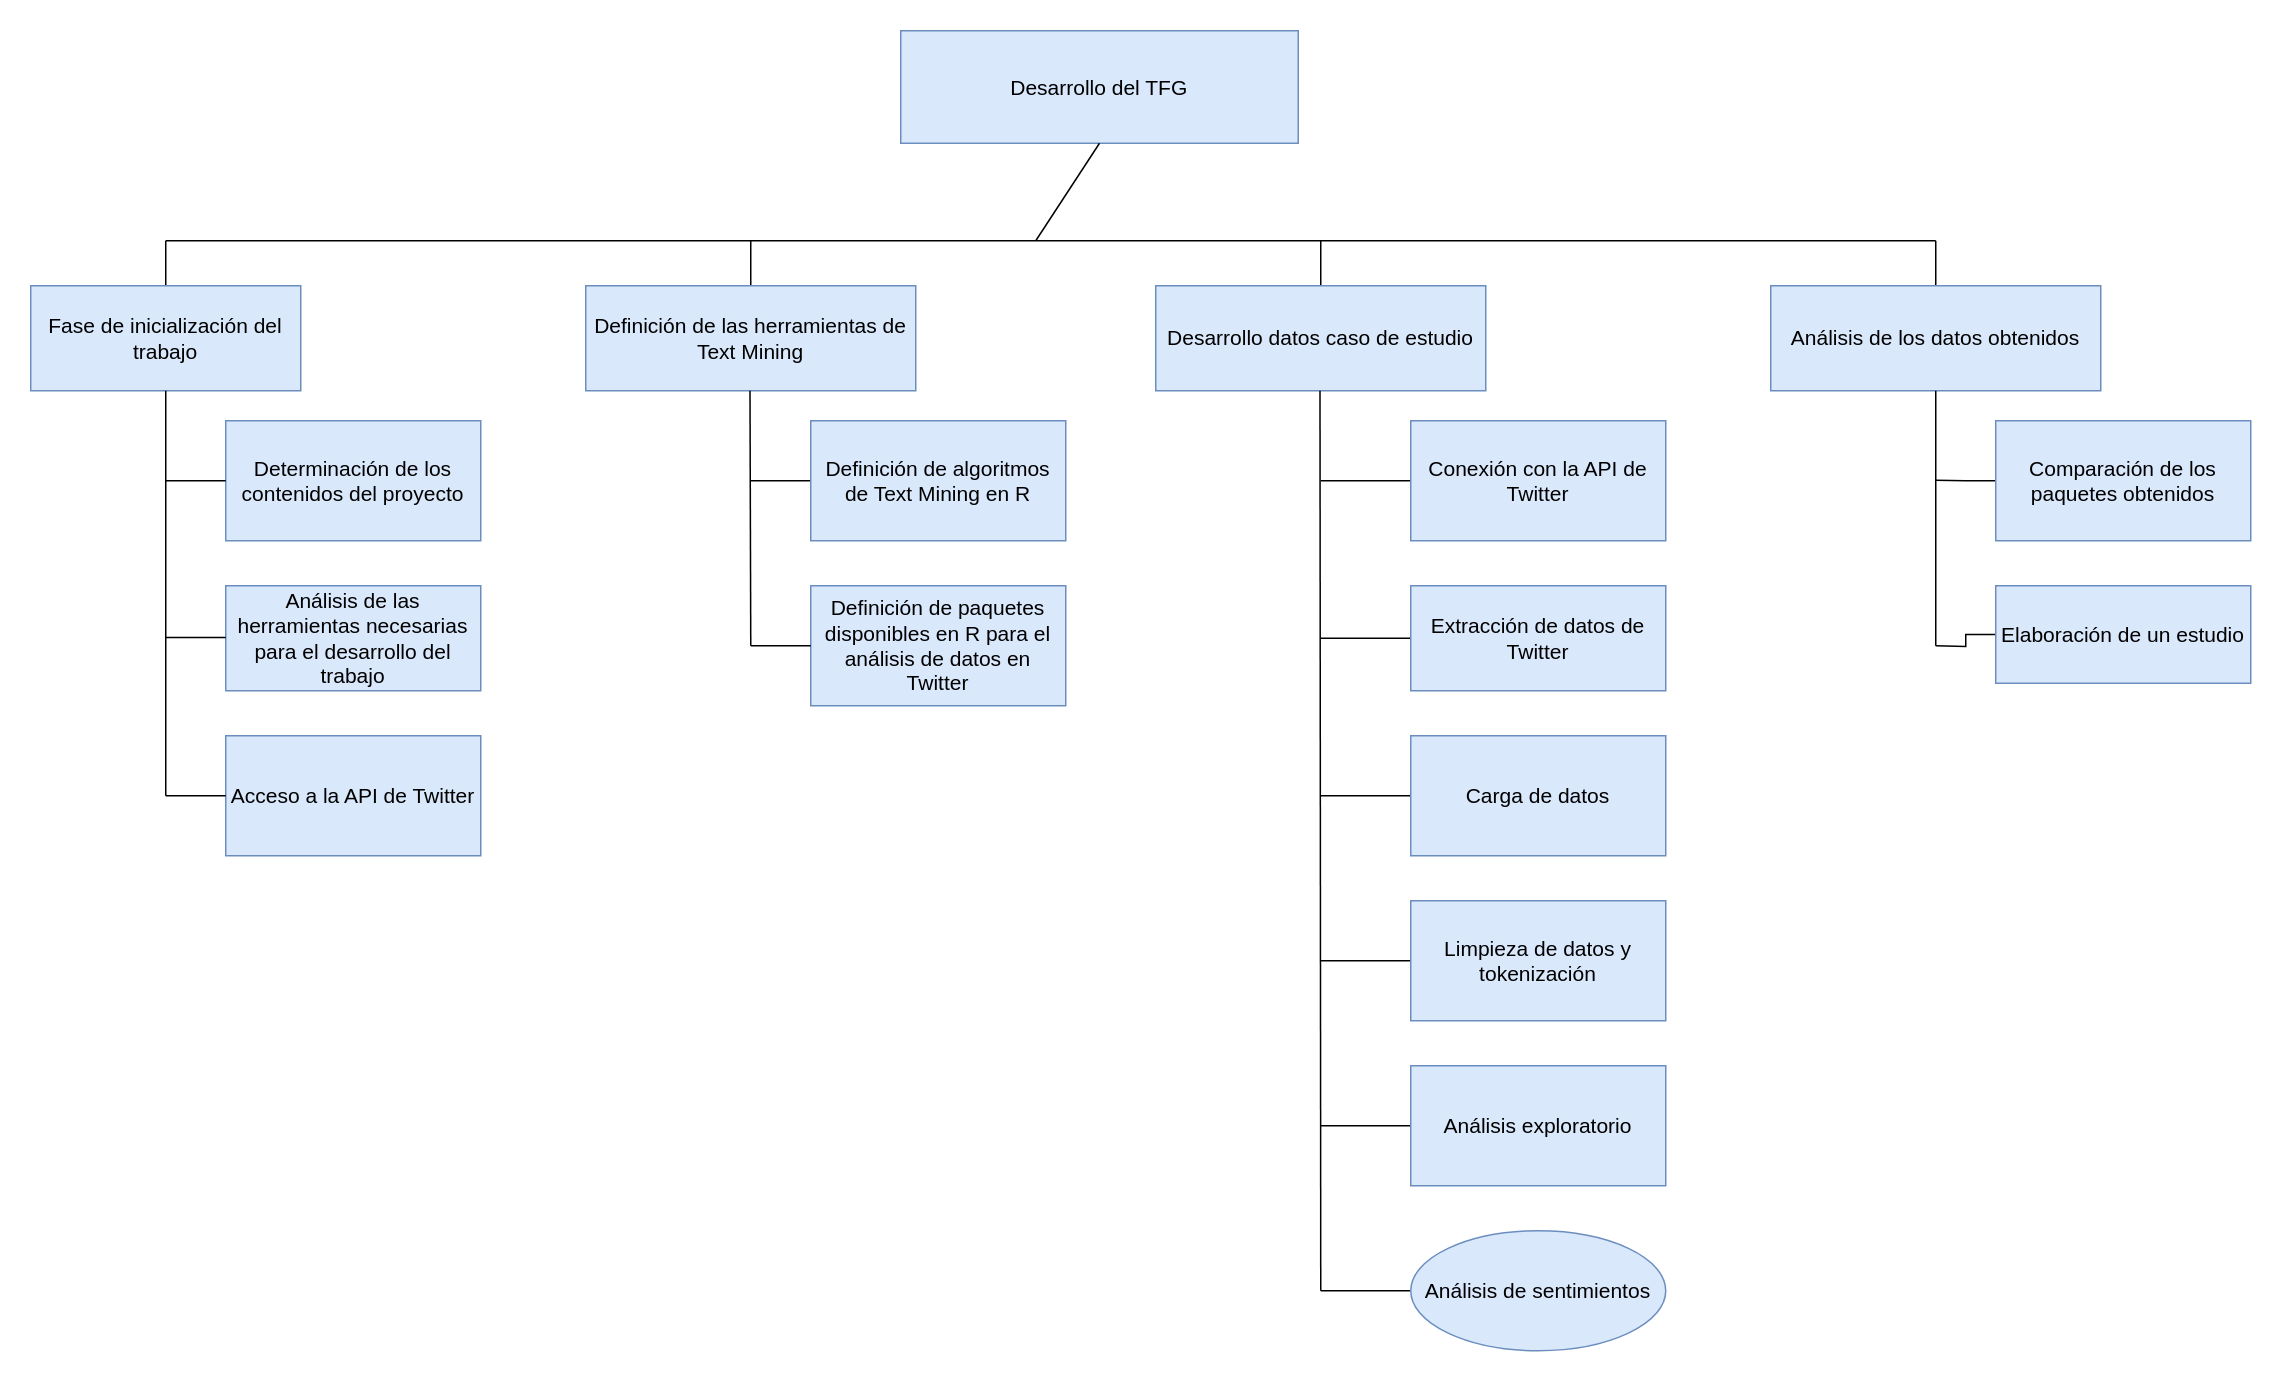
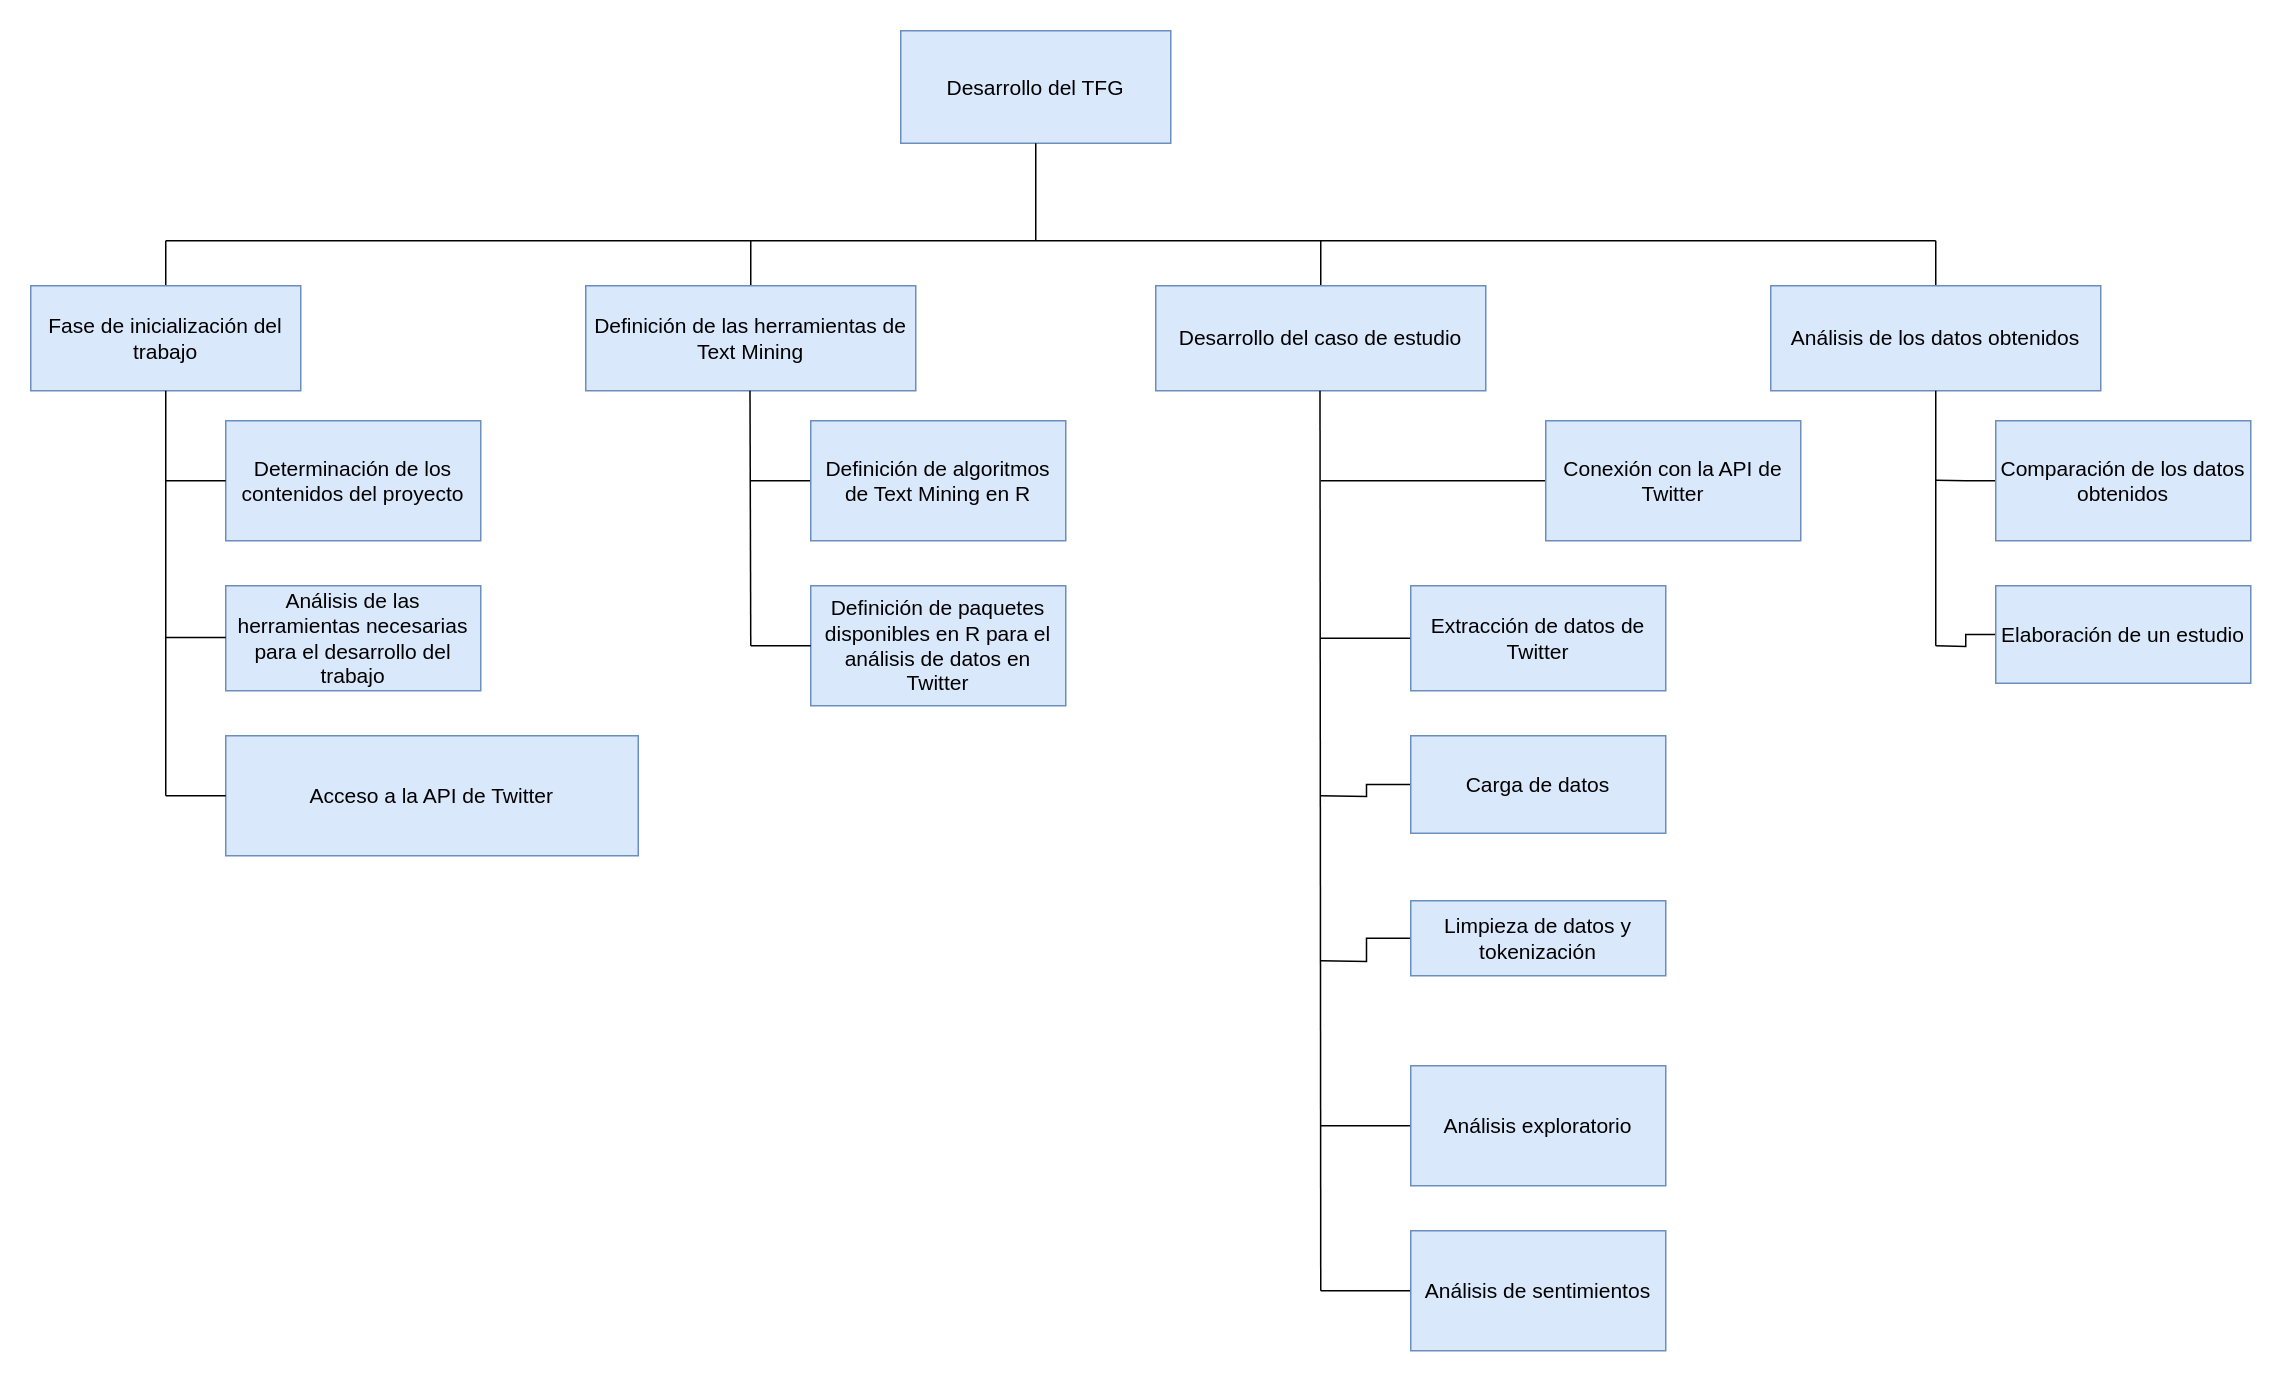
(1100, 87) -> (1036, 87)
(1321, 338) -> (1321, 338)
(1538, 481) -> (1673, 481)
(2123, 481) -> (2123, 481)
(353, 796) -> (432, 796)
(1538, 796) -> (1538, 785)
(1538, 961) -> (1538, 938)
(1538, 1291) -> (1538, 1291)
